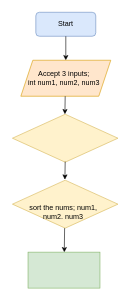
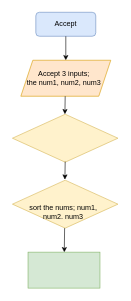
(66, 24) -> (66, 24)
(64, 78) -> (64, 78)
